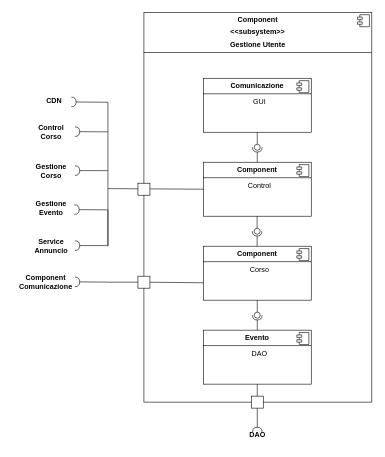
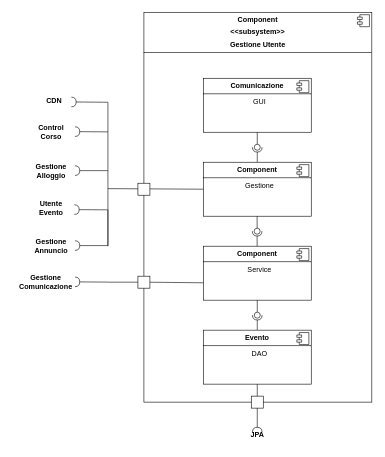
(221, 162) -> (221, 162)
(51, 171) -> (51, 171)
(51, 209) -> (51, 209)
(51, 246) -> (51, 246)
(221, 246) -> (221, 246)
(46, 282) -> (46, 282)
(257, 435) -> (257, 435)
